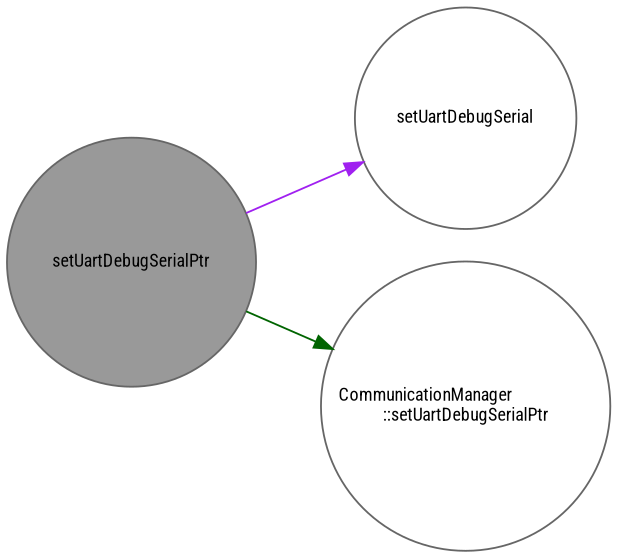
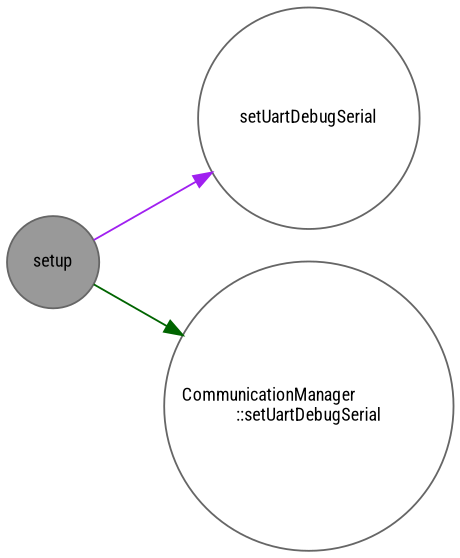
(132, 262) -> (53, 262)
(466, 406) -> (309, 406)
